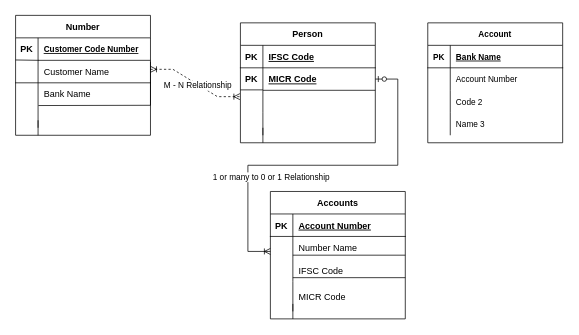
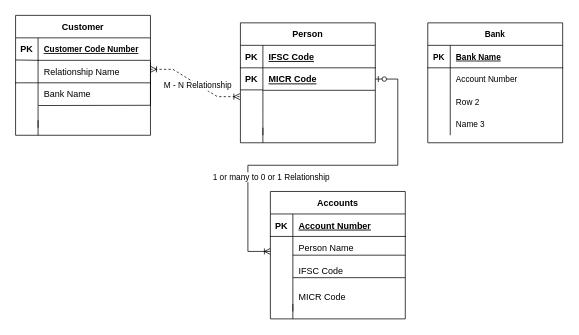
(83, 27) -> (83, 27)
(495, 34) -> (495, 34)
(75, 72) -> (82, 72)
(469, 102) -> (466, 102)
(325, 248) -> (325, 248)
